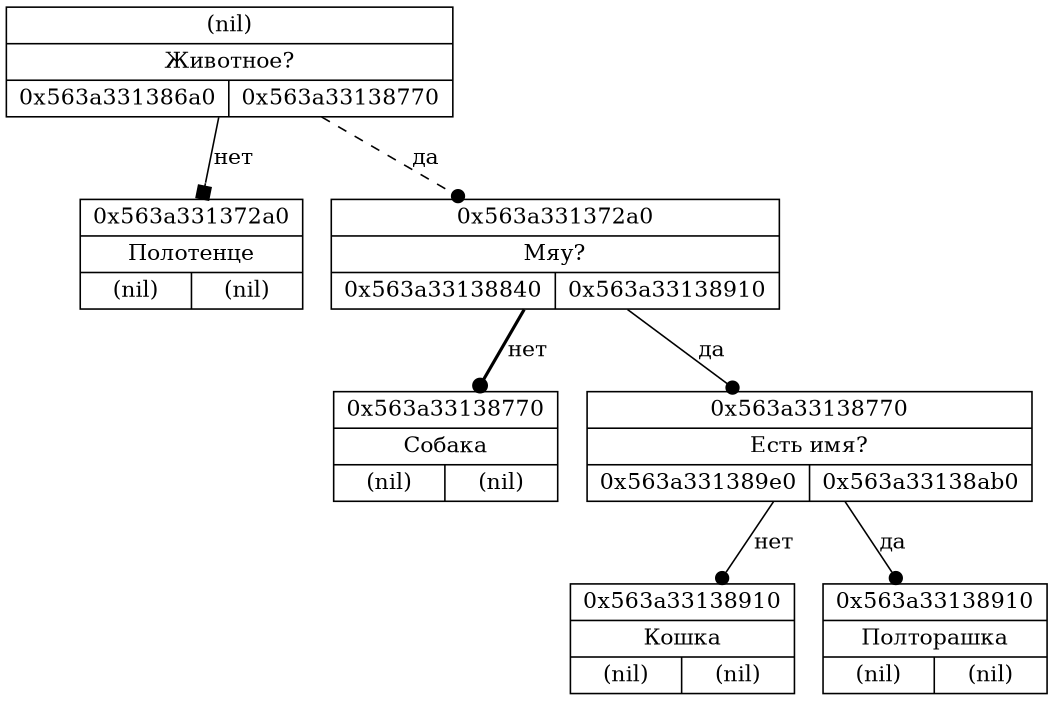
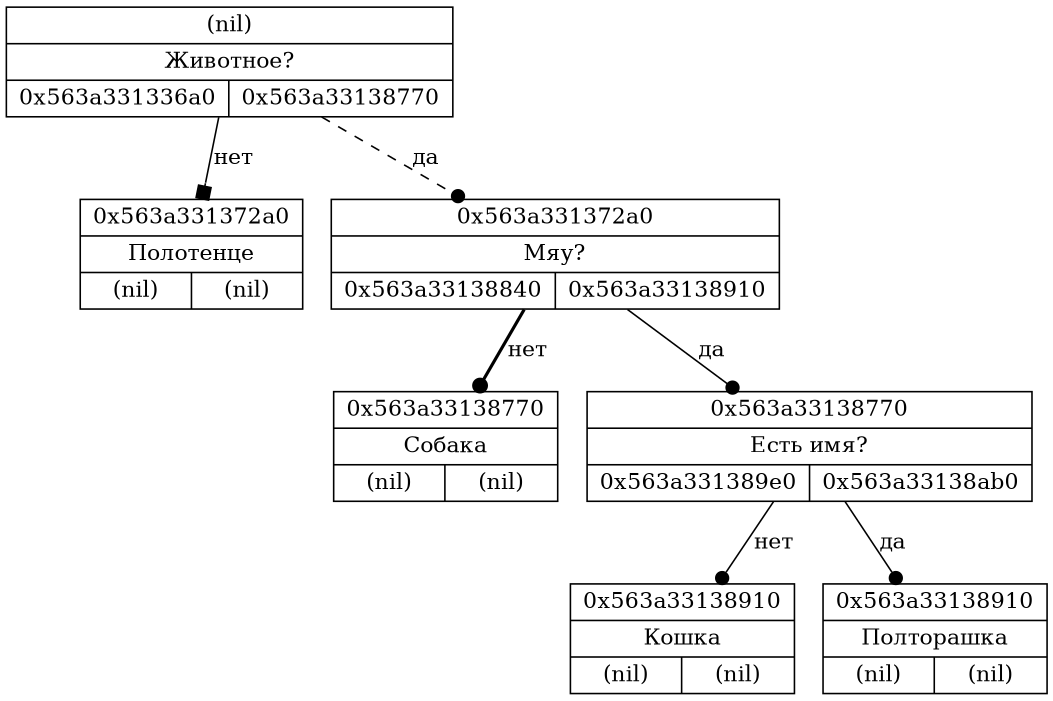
(118, 98) -> (118, 98)
